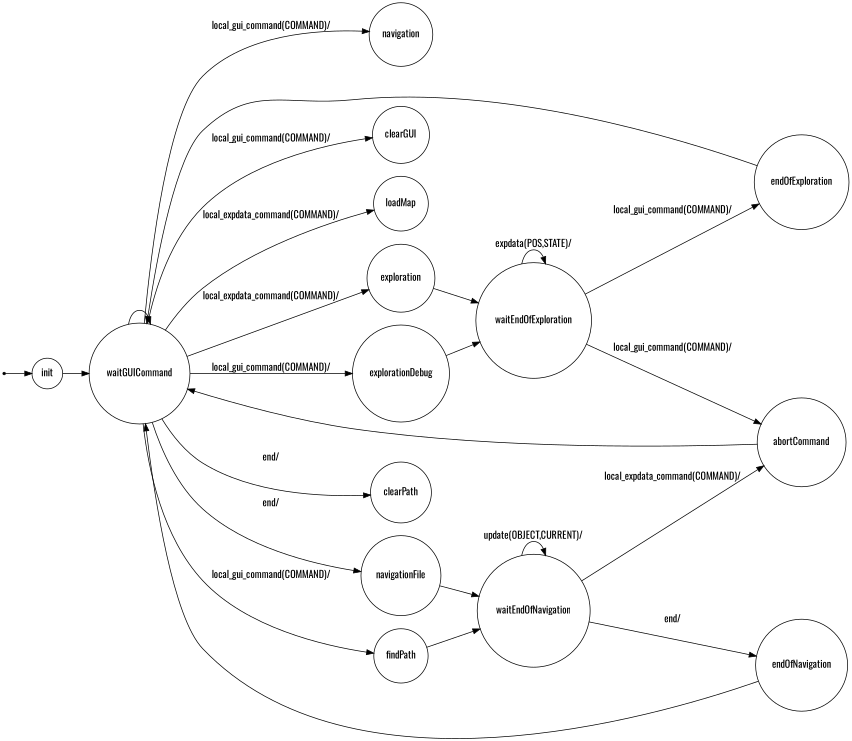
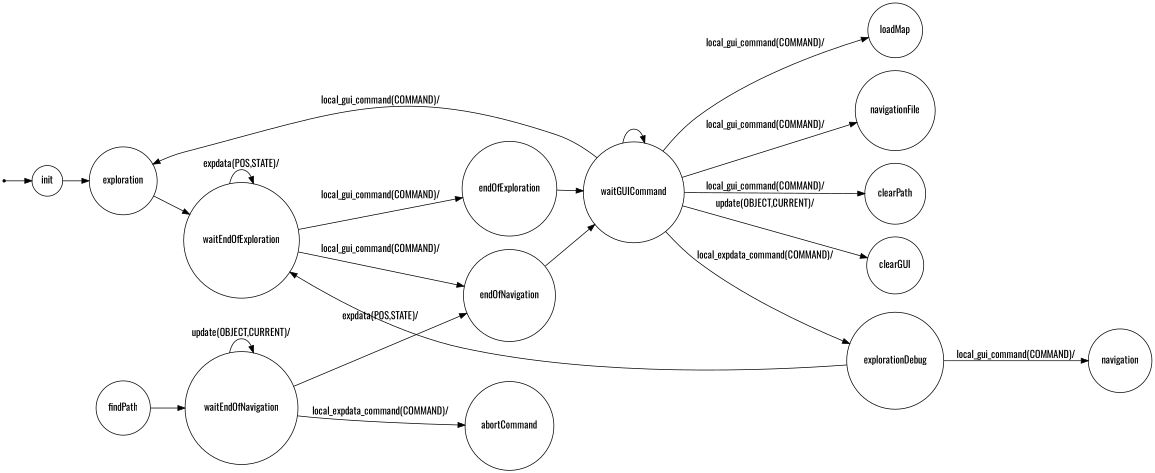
(182, 114) -> (1012, 361)
(271, 139) -> (765, 204)
(271, 215) -> (765, 44)
(271, 296) -> (381, 101)
(271, 368) -> (765, 256)
(72, 374) -> (72, 181)
(670, 383) -> (378, 268)
(473, 441) -> none
(271, 458) -> (765, 187)
(271, 504) -> (765, 125)
(207, 584) -> none
(456, 590) -> none
(673, 620) -> (381, 317)
